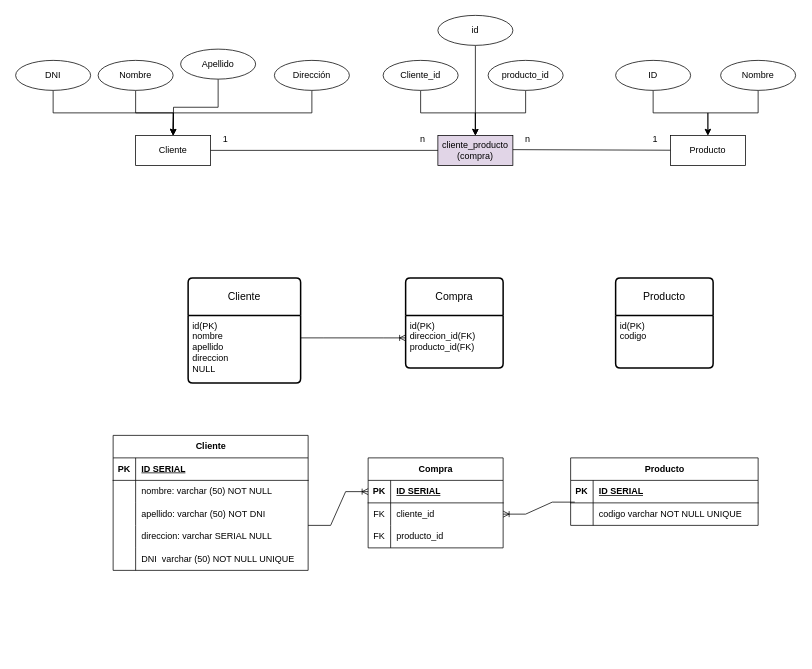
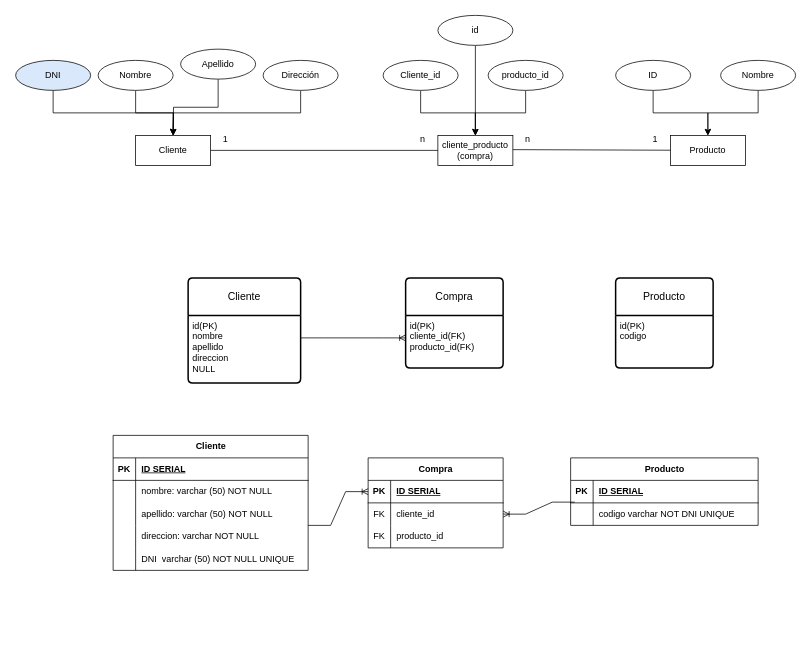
(53, 75) -> (53, 75)
(312, 75) -> (300, 75)
(475, 150) -> (475, 150)
(447, 337) -> (447, 337)
(209, 514) -> (211, 514)
(669, 514) -> (666, 514)
(210, 537) -> (202, 537)
